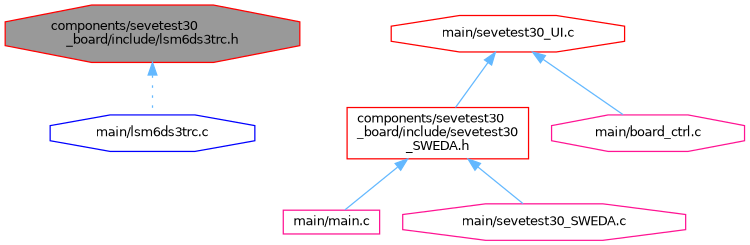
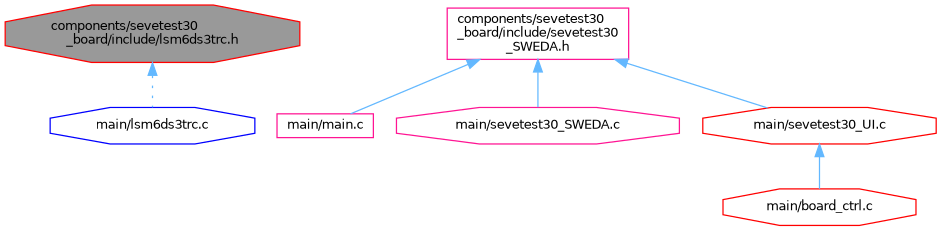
(472, 85) -> (697, 86)
(438, 133) -> (538, 34)
(648, 133) -> (819, 207)
